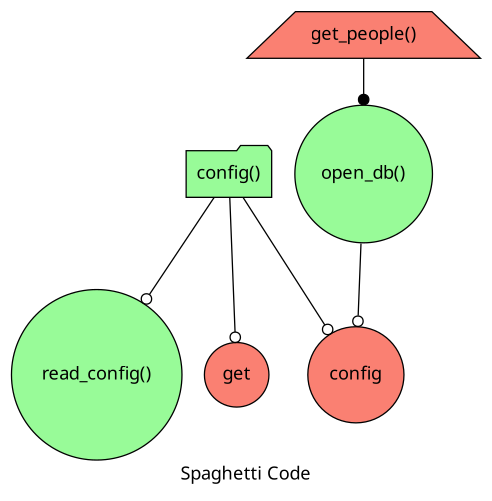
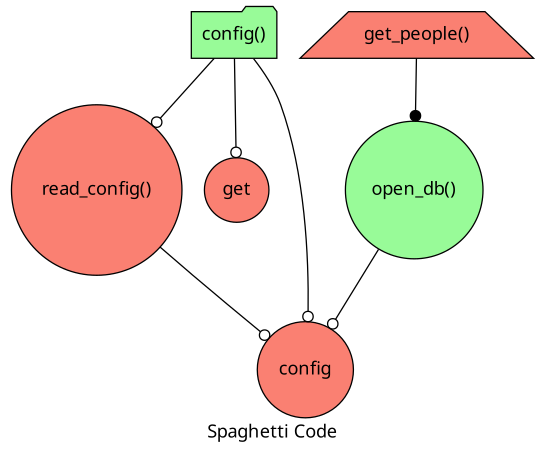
none -> (210, 290)
(97, 375) -> (97, 190)
